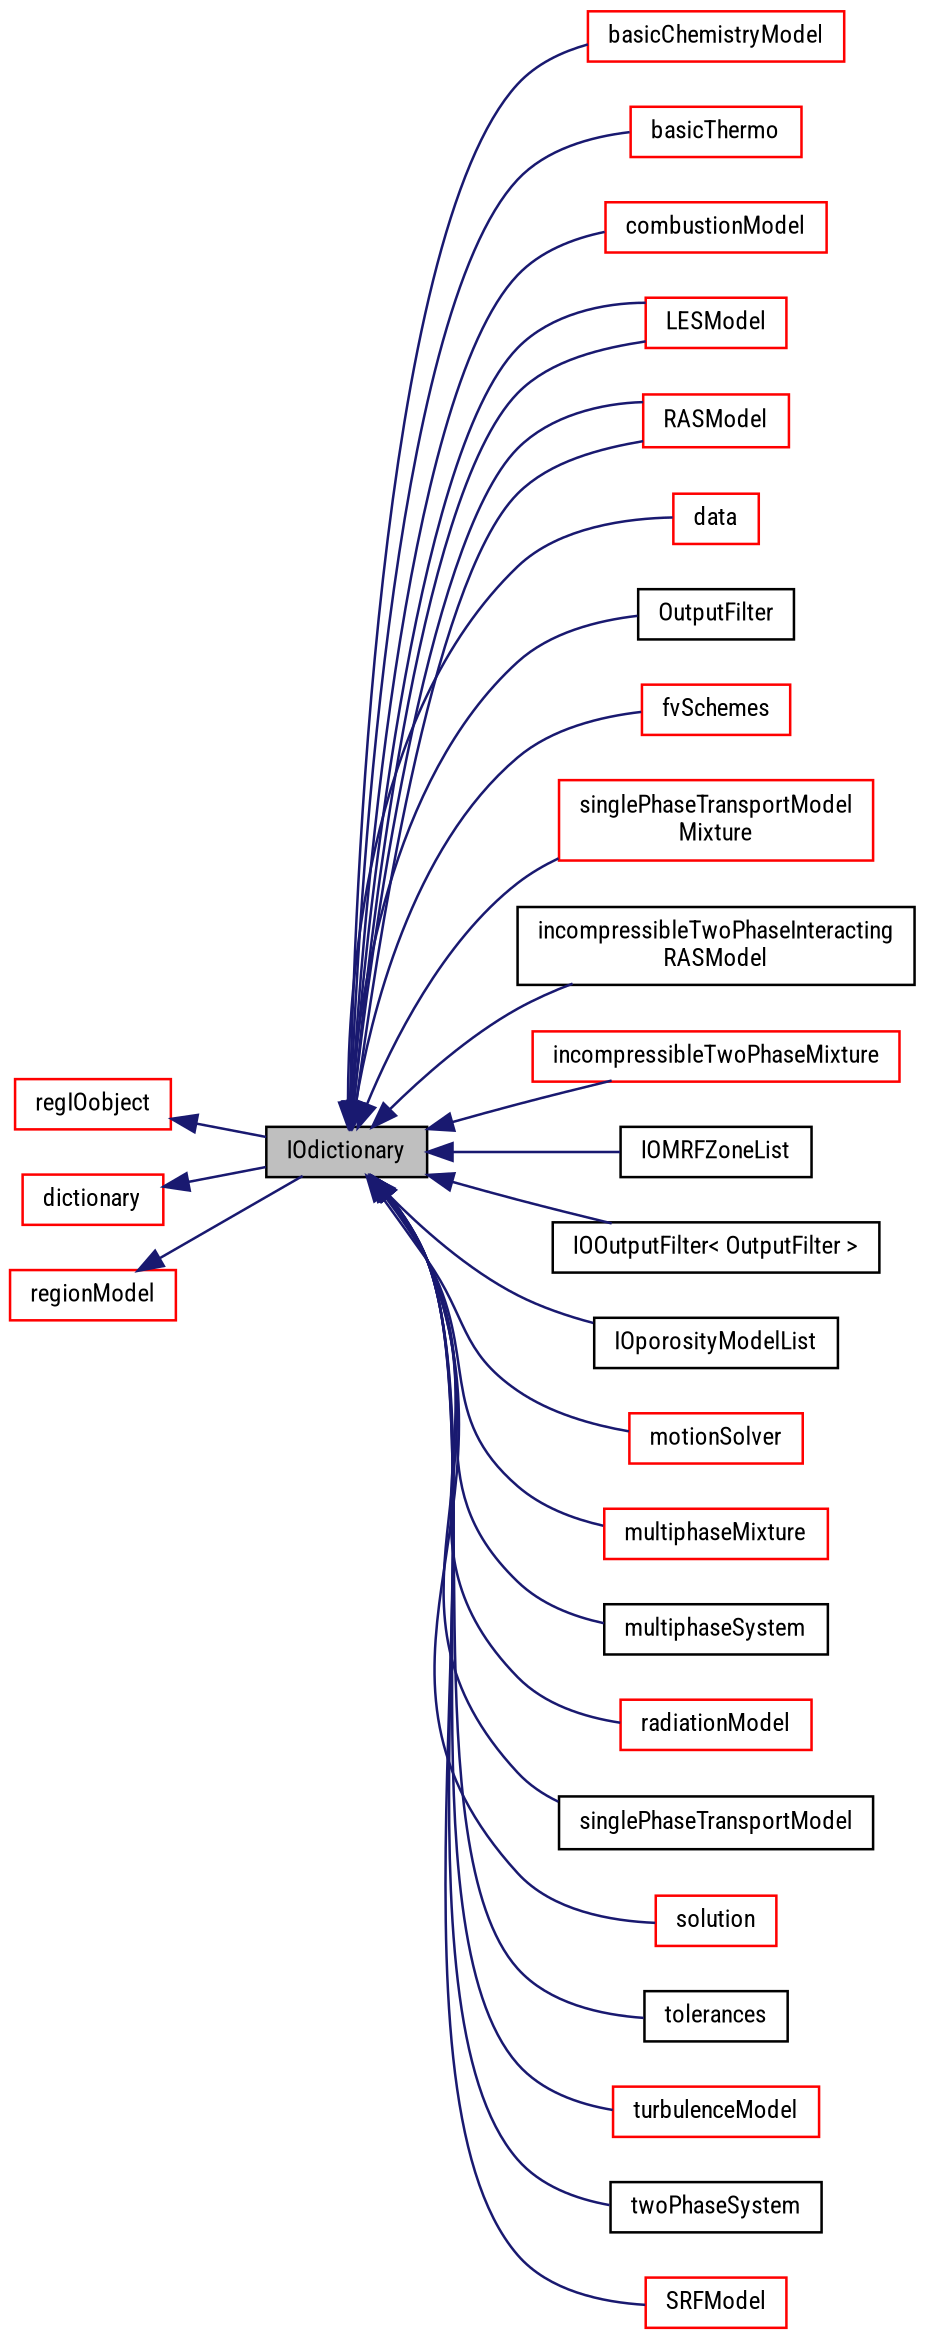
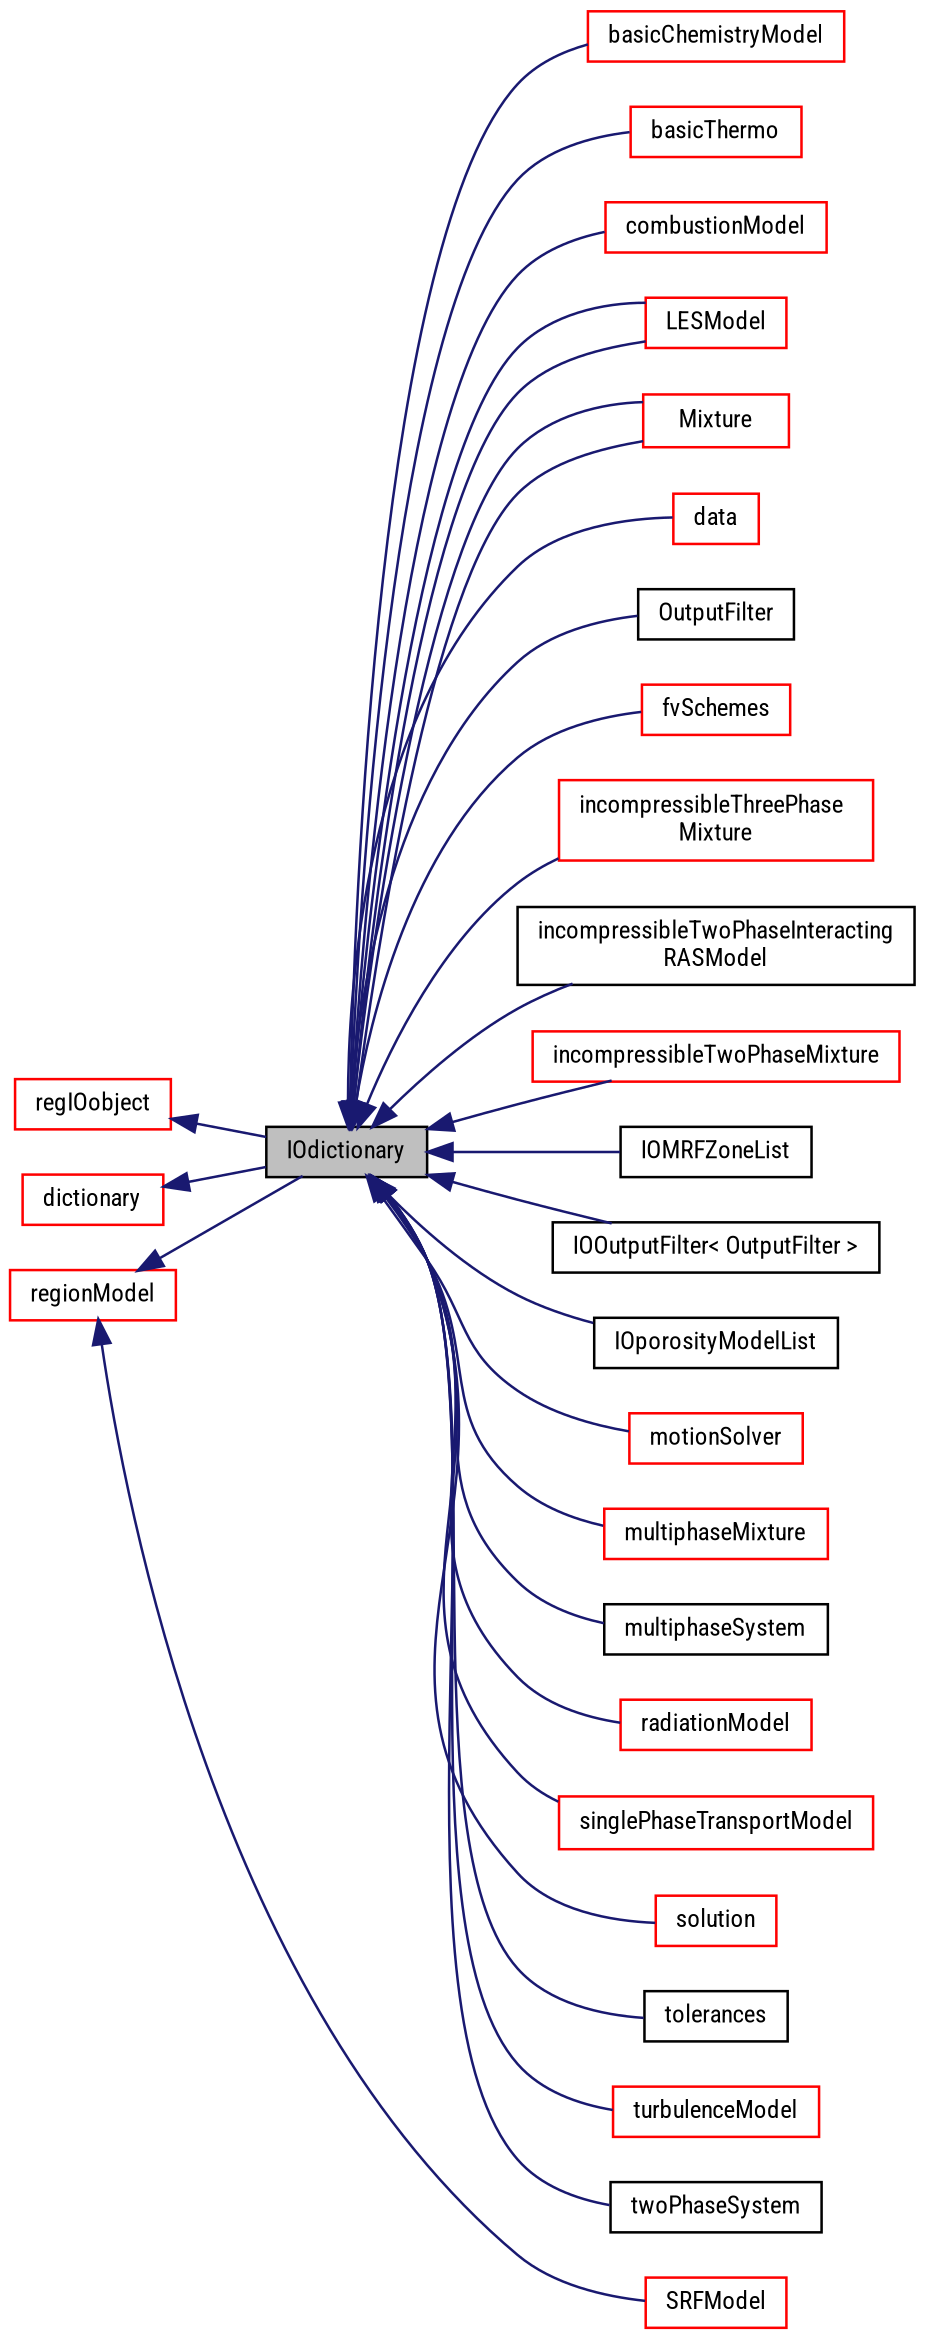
(716, 421) -> (716, 421)
(716, 820) -> (716, 820)
(716, 1823) -> (716, 1823)
(452, 2040) -> (261, 1899)
